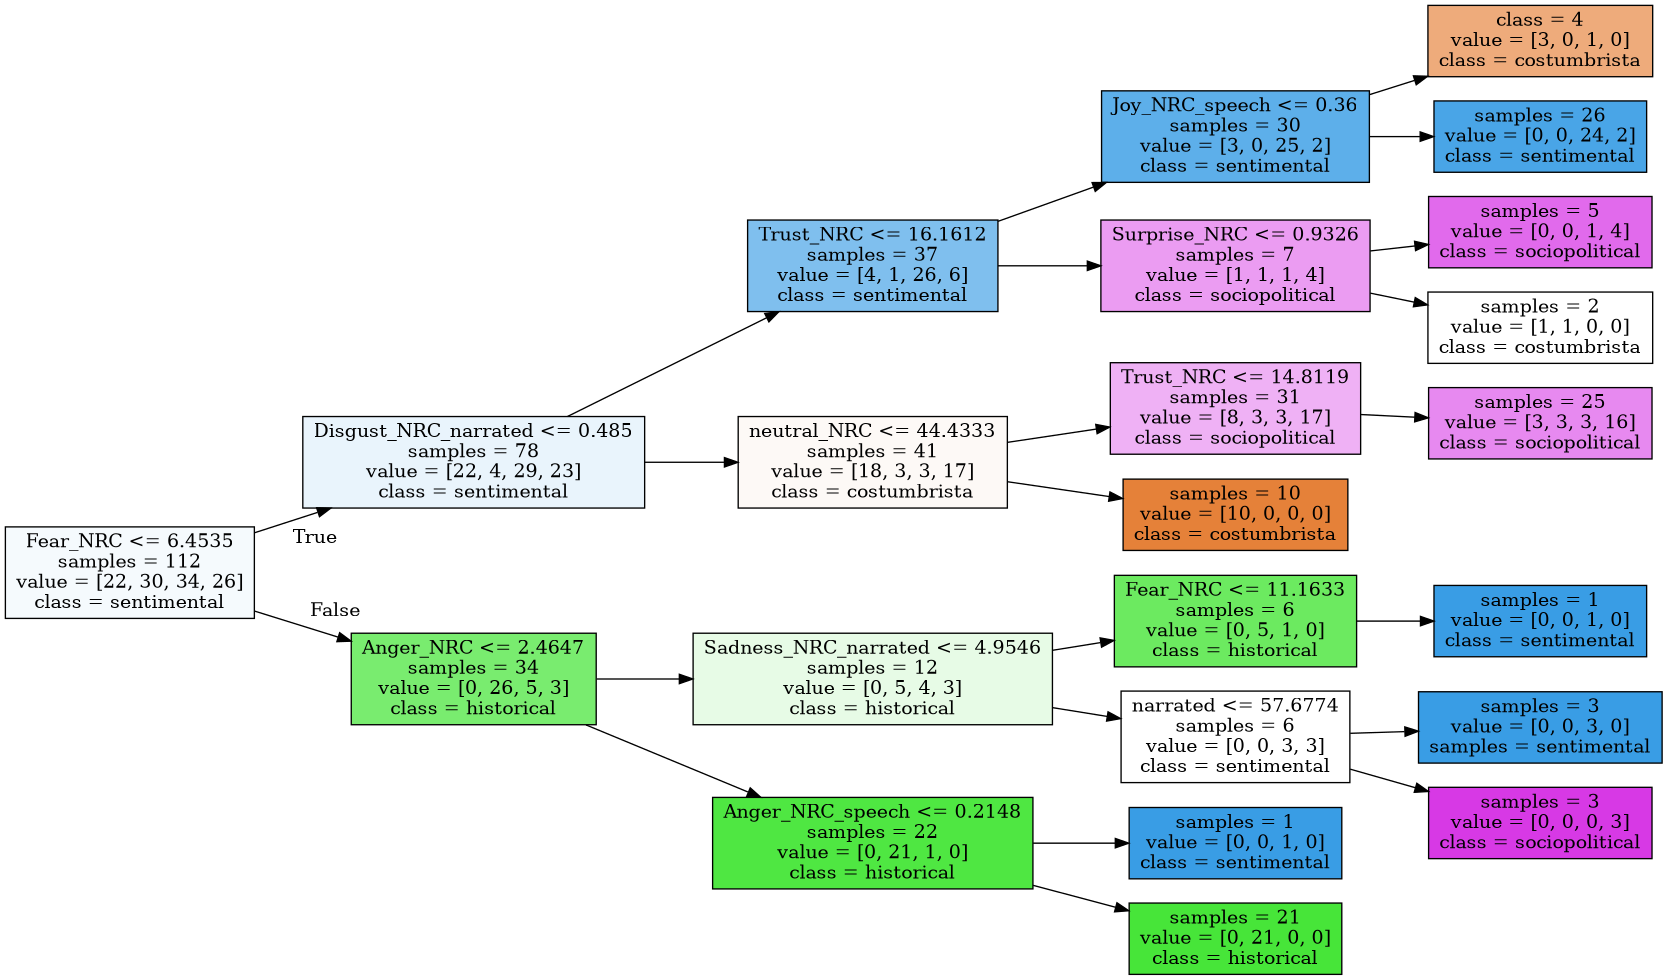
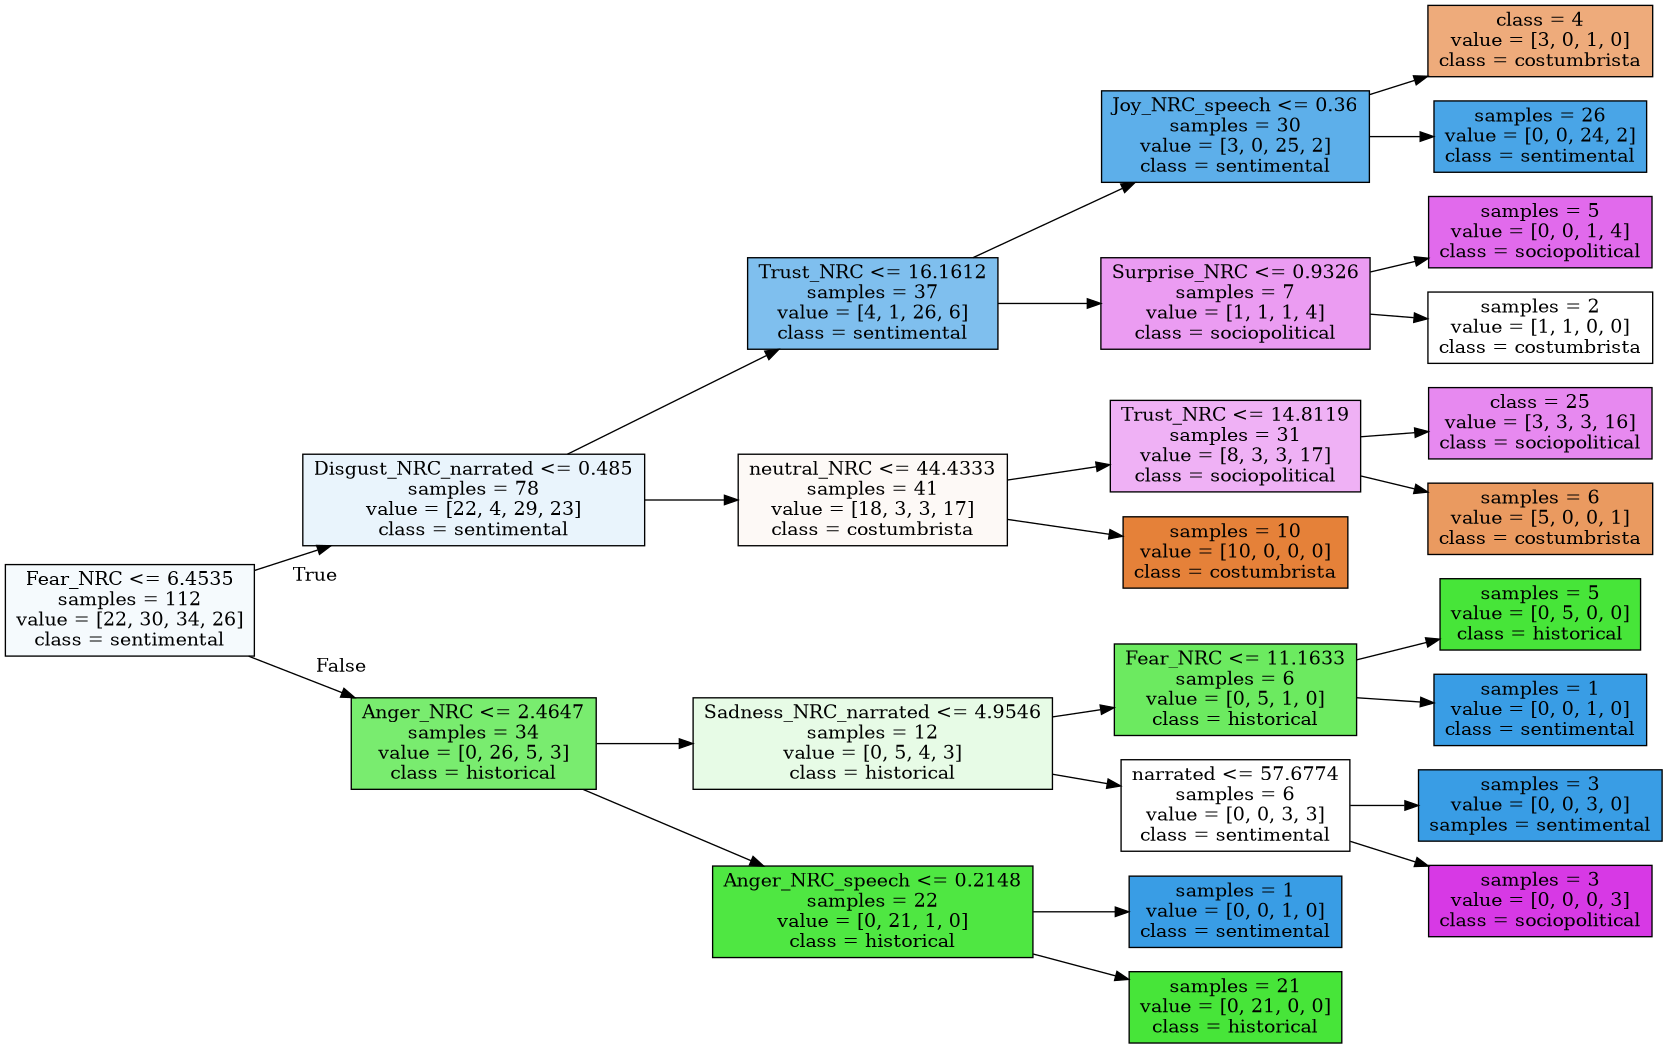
(1540, 423) -> (1540, 423)
none -> (1540, 519)
none -> (1540, 614)
